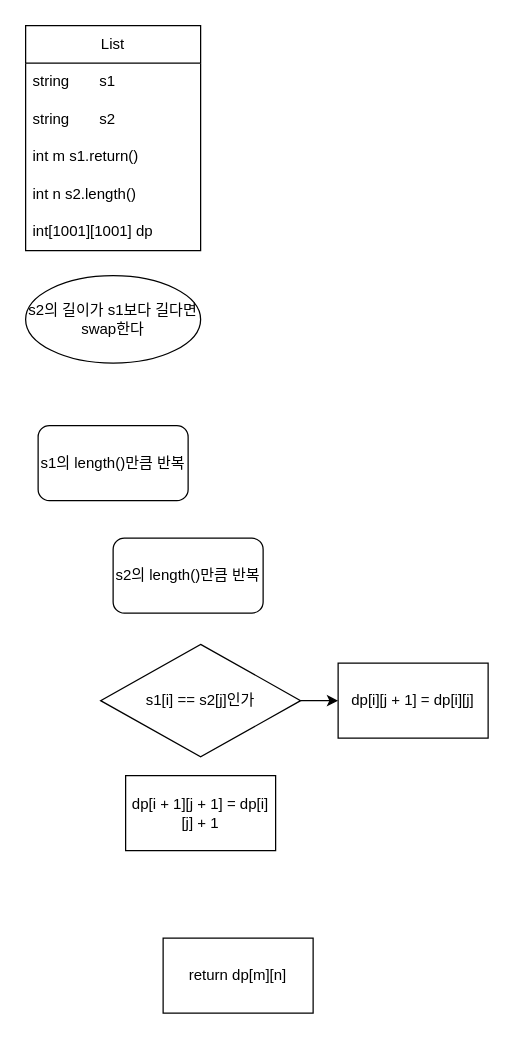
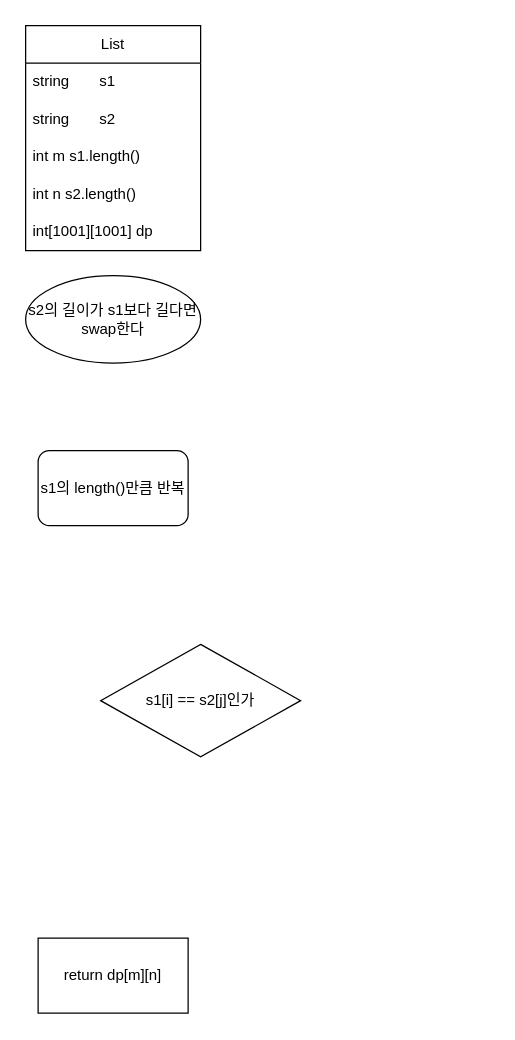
(97, 157) -> (95, 157)
(113, 463) -> (113, 488)
(188, 576) -> none
(324, 701) -> none
(413, 701) -> none
(201, 813) -> none
(238, 976) -> (113, 976)
